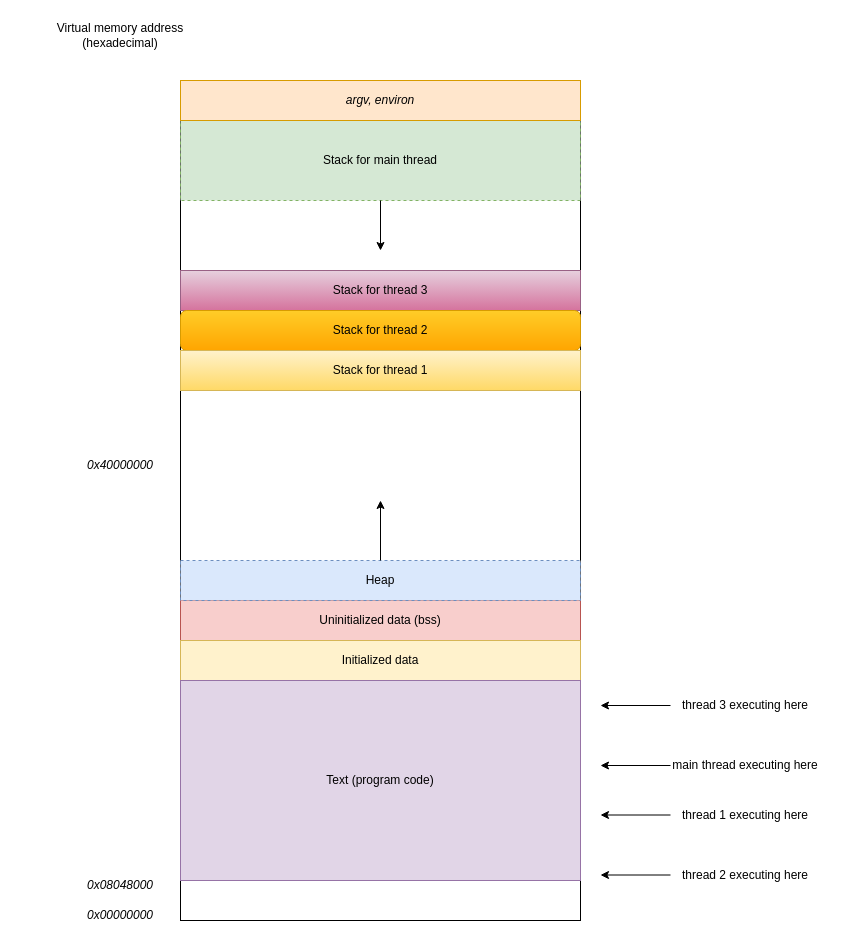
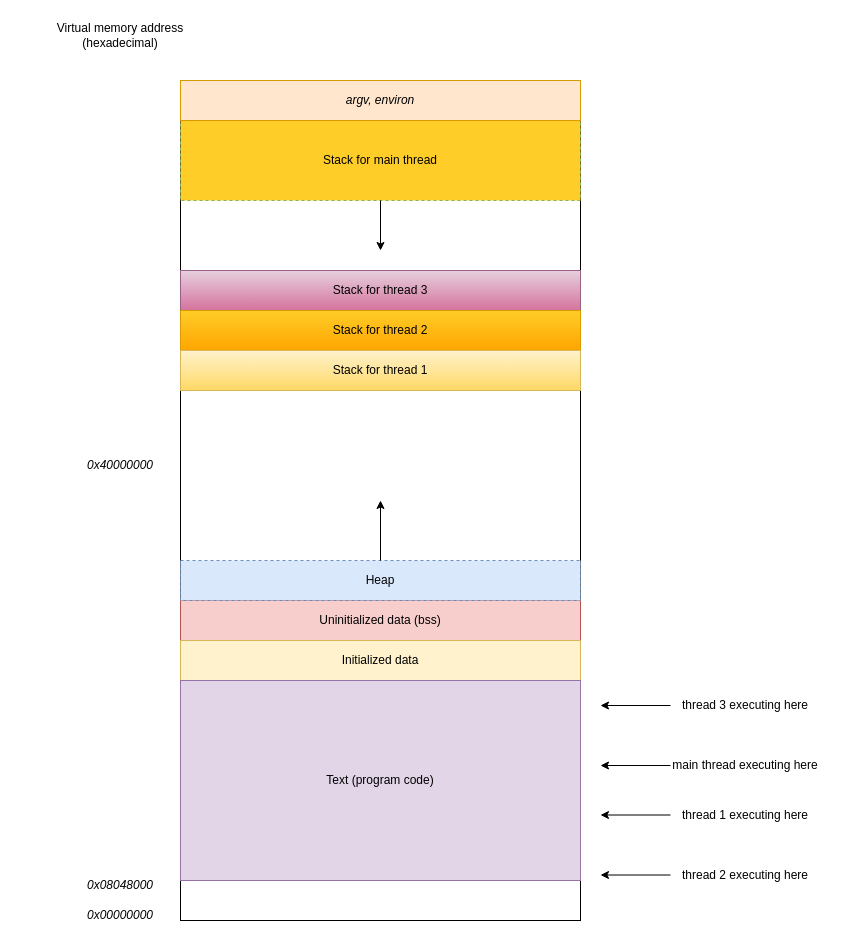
(381, 161) -> (381, 161)
(381, 331) -> (381, 331)
